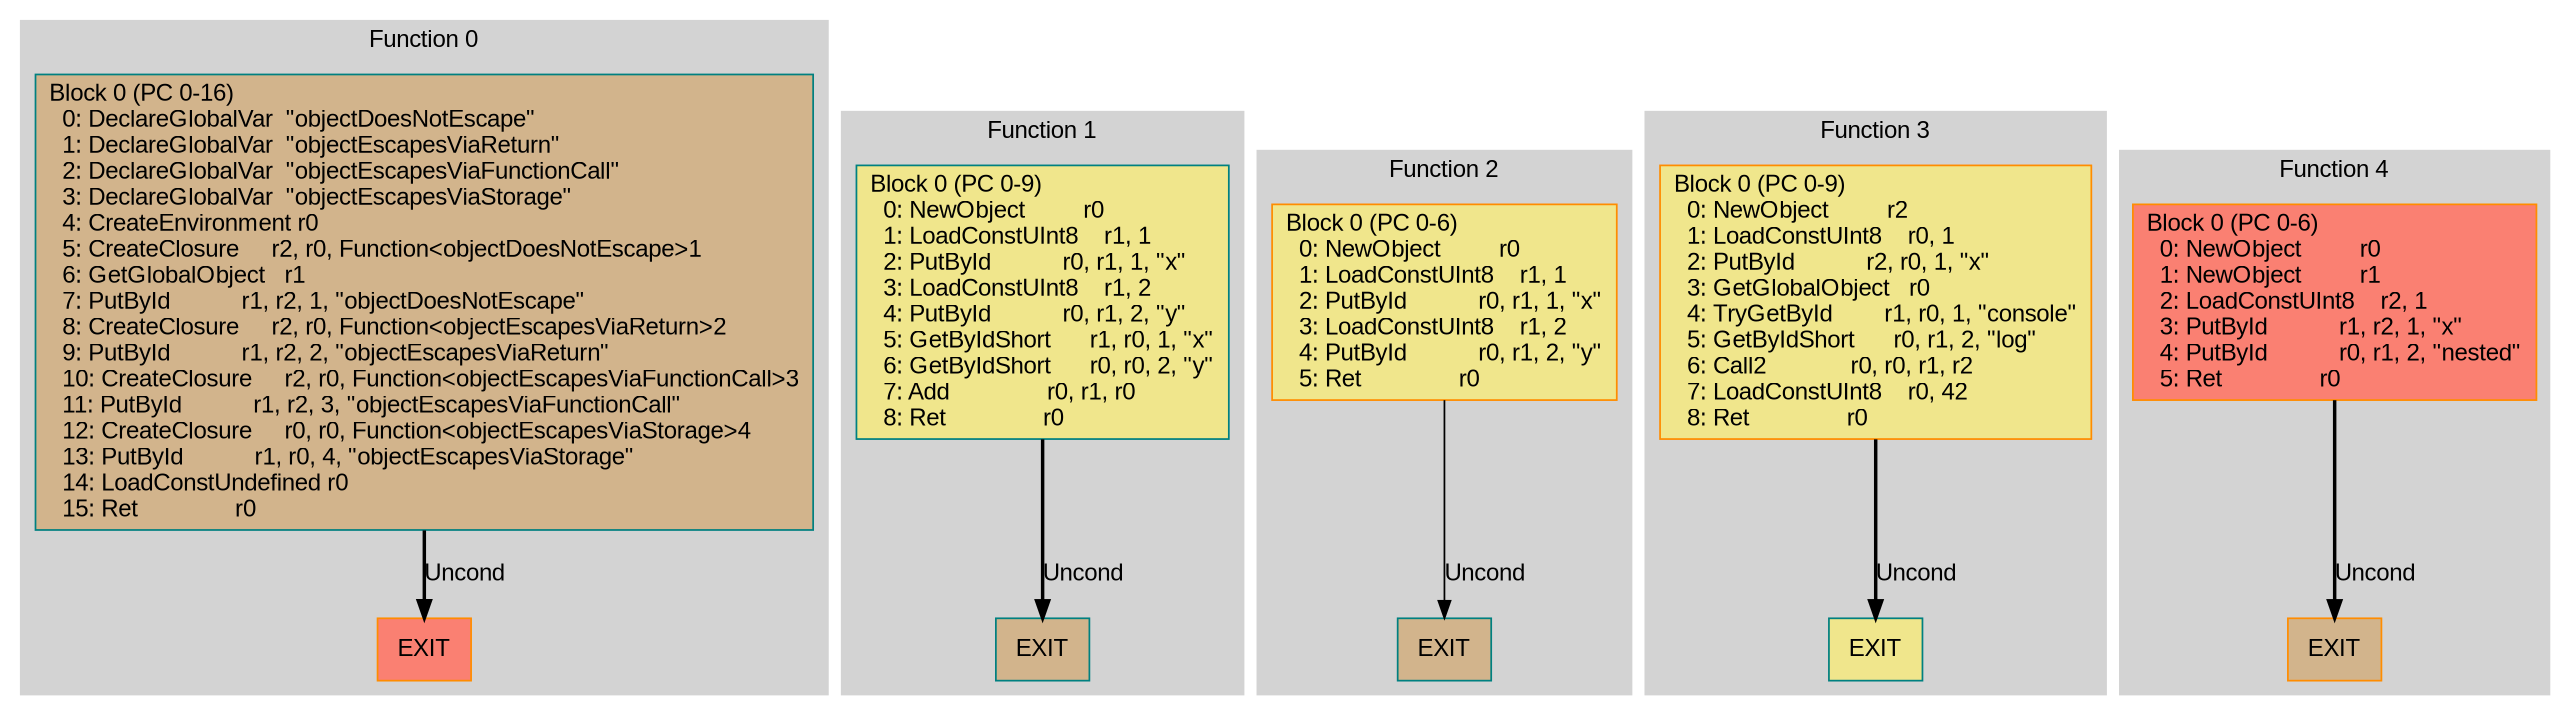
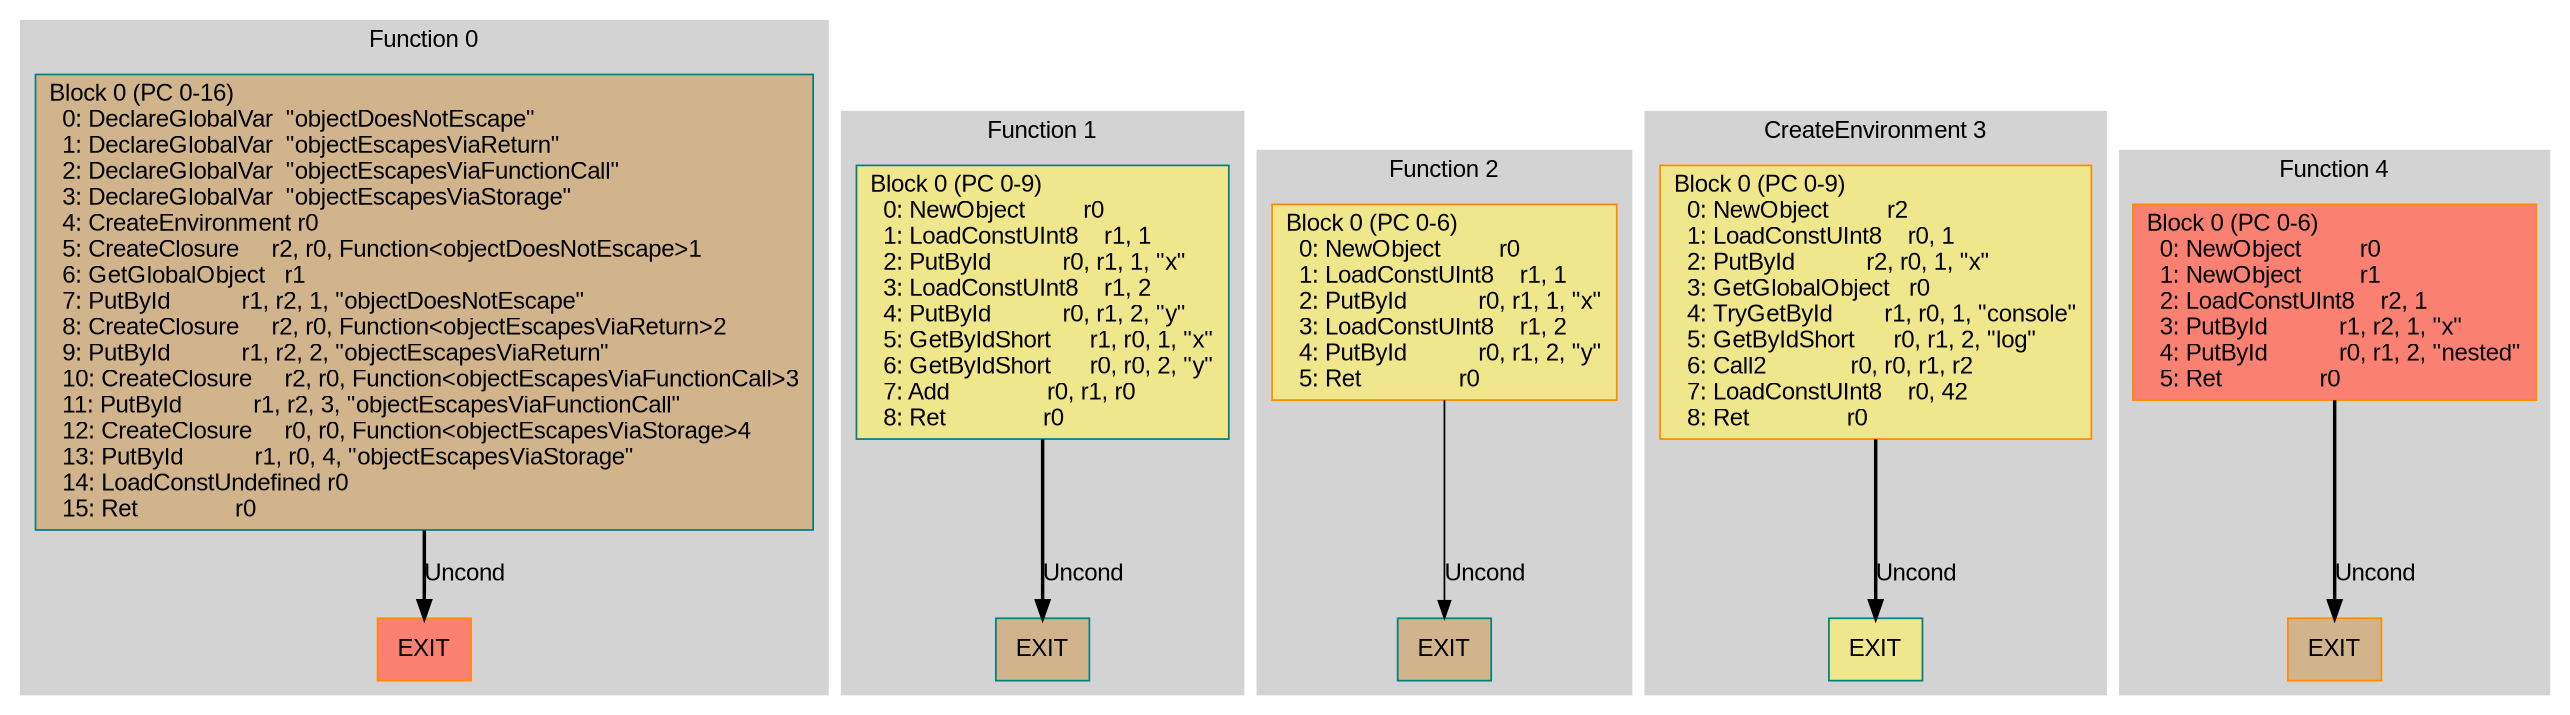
(1876, 132) -> (1876, 132)
